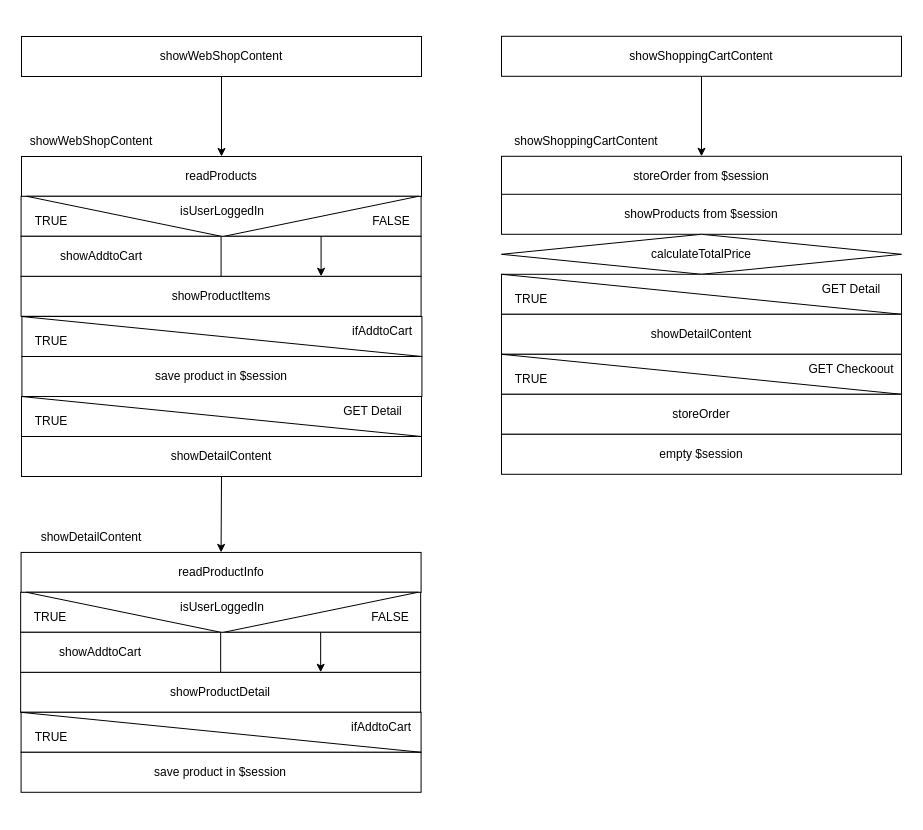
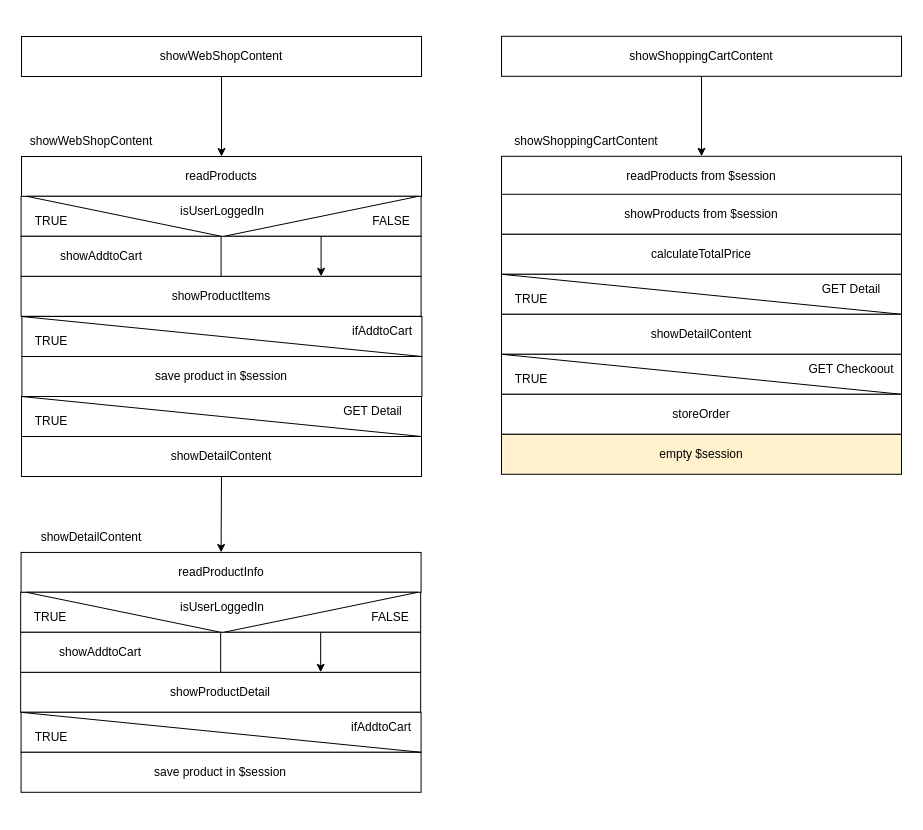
(702, 177) -> (702, 177)
(702, 254) -> (702, 254)
(702, 454) -> (702, 454)
